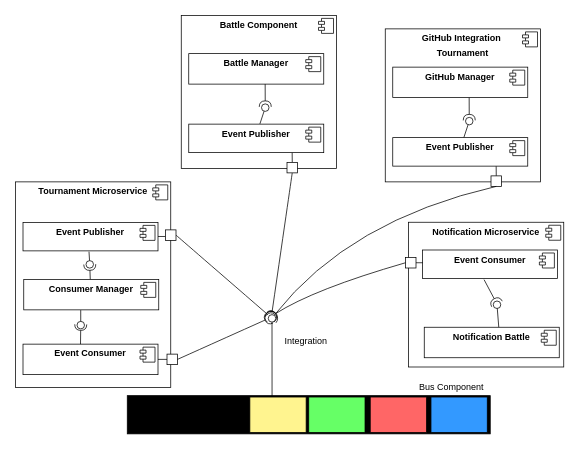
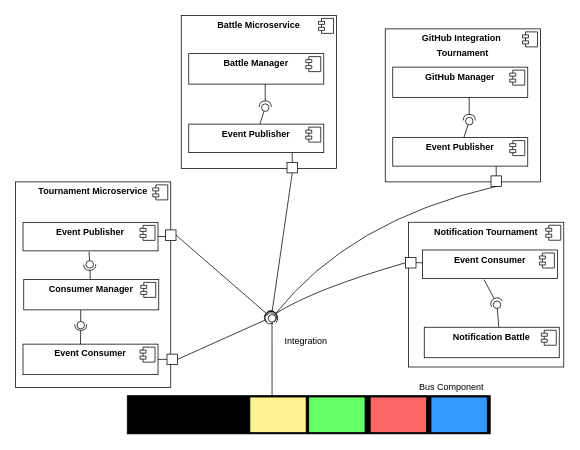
(219, 15) -> (224, 15)
(464, 222) -> (462, 222)
